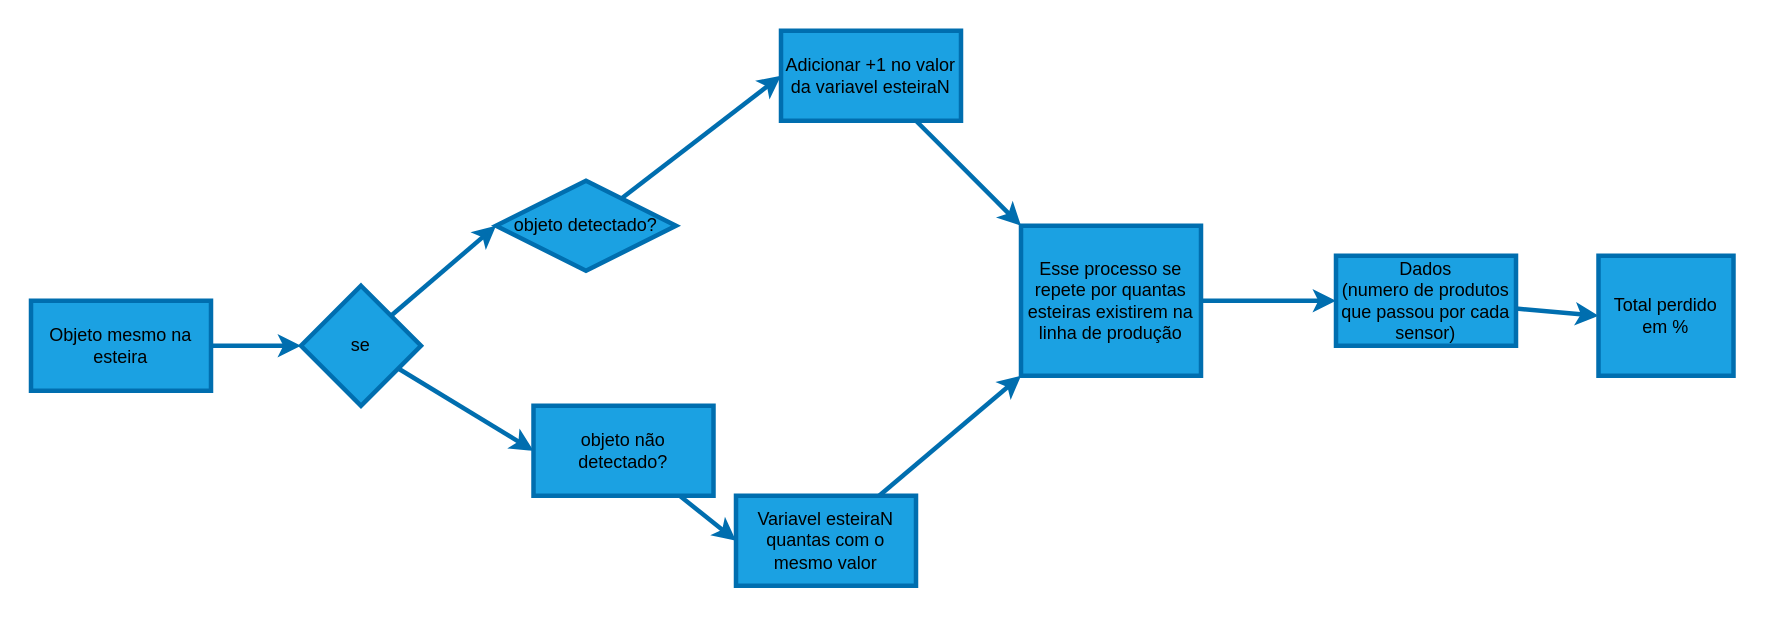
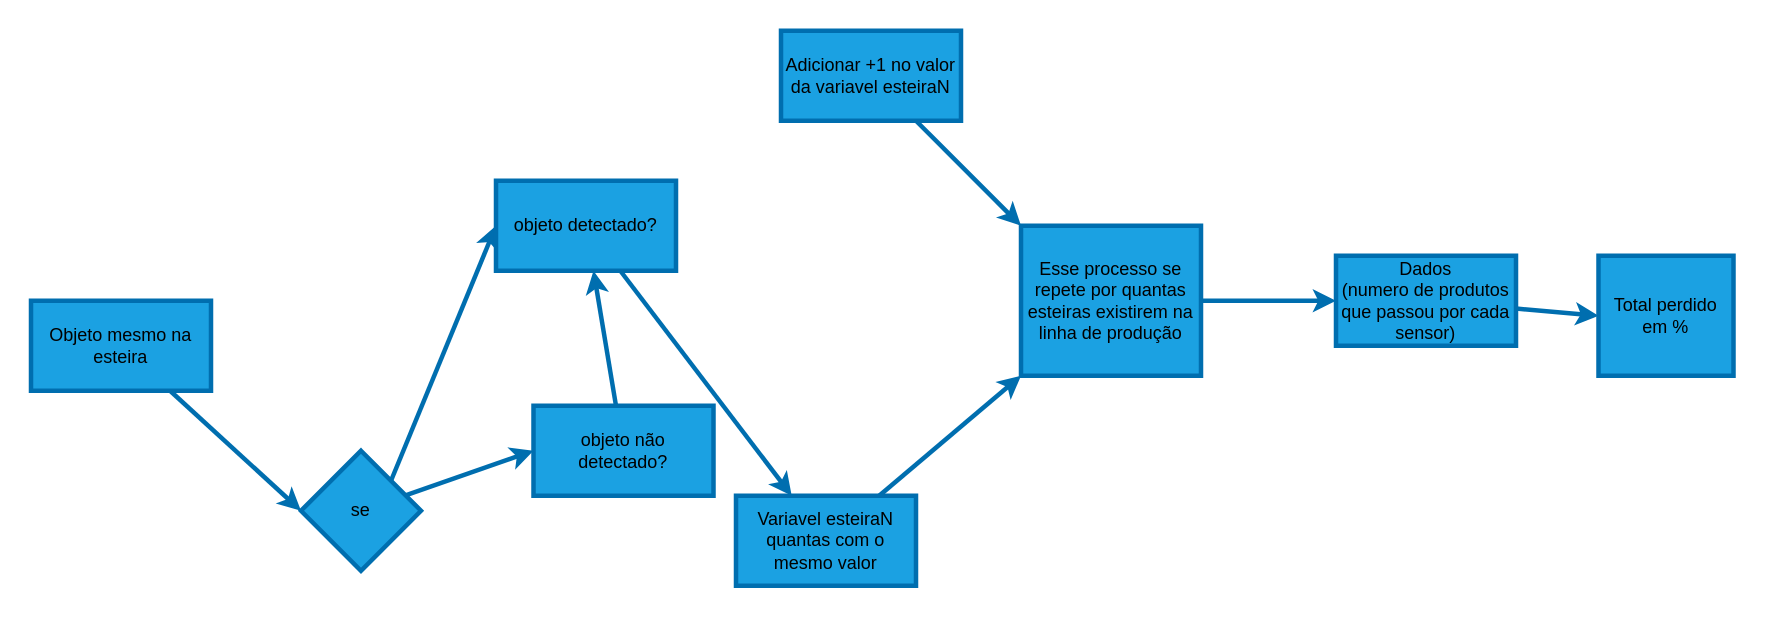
(696, 141) -> (701, 377)
(586, 226) -> (586, 226)
(361, 346) -> (361, 511)
(702, 514) -> (606, 345)
